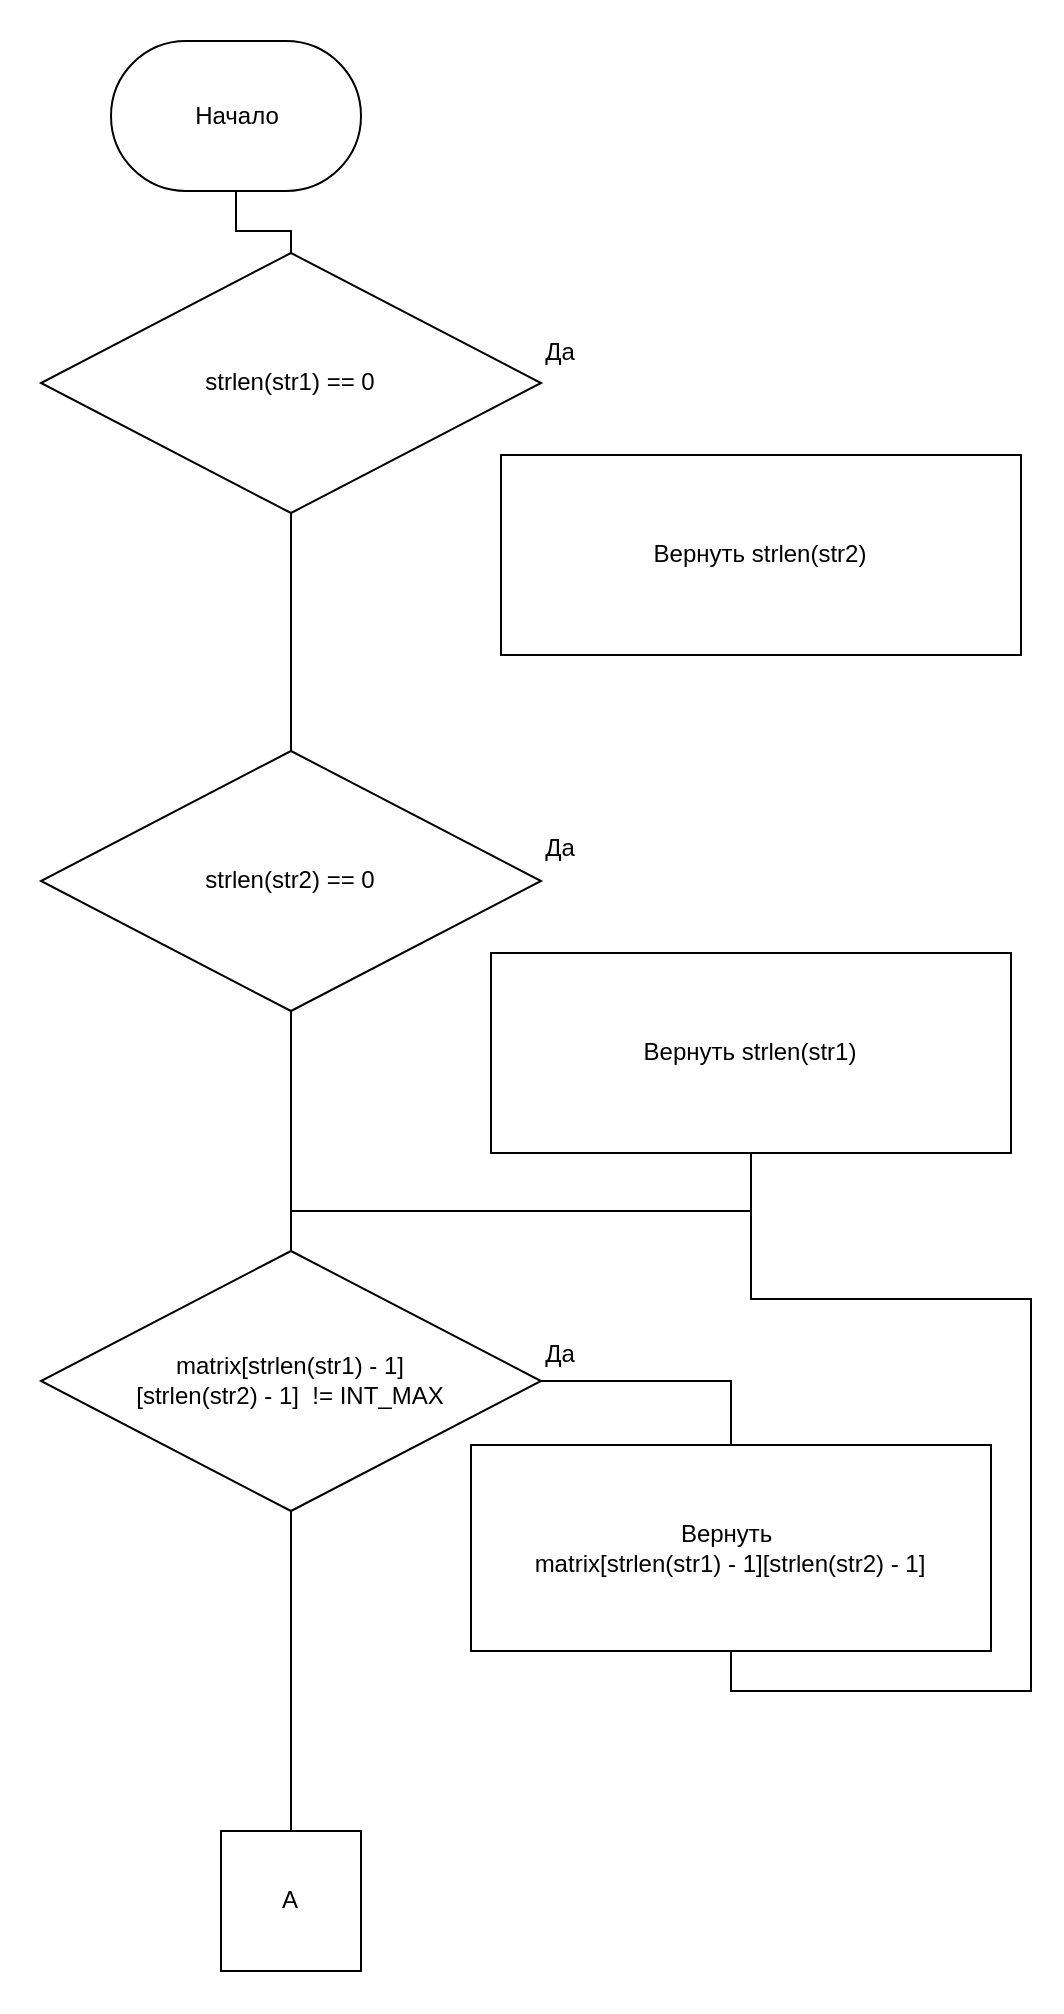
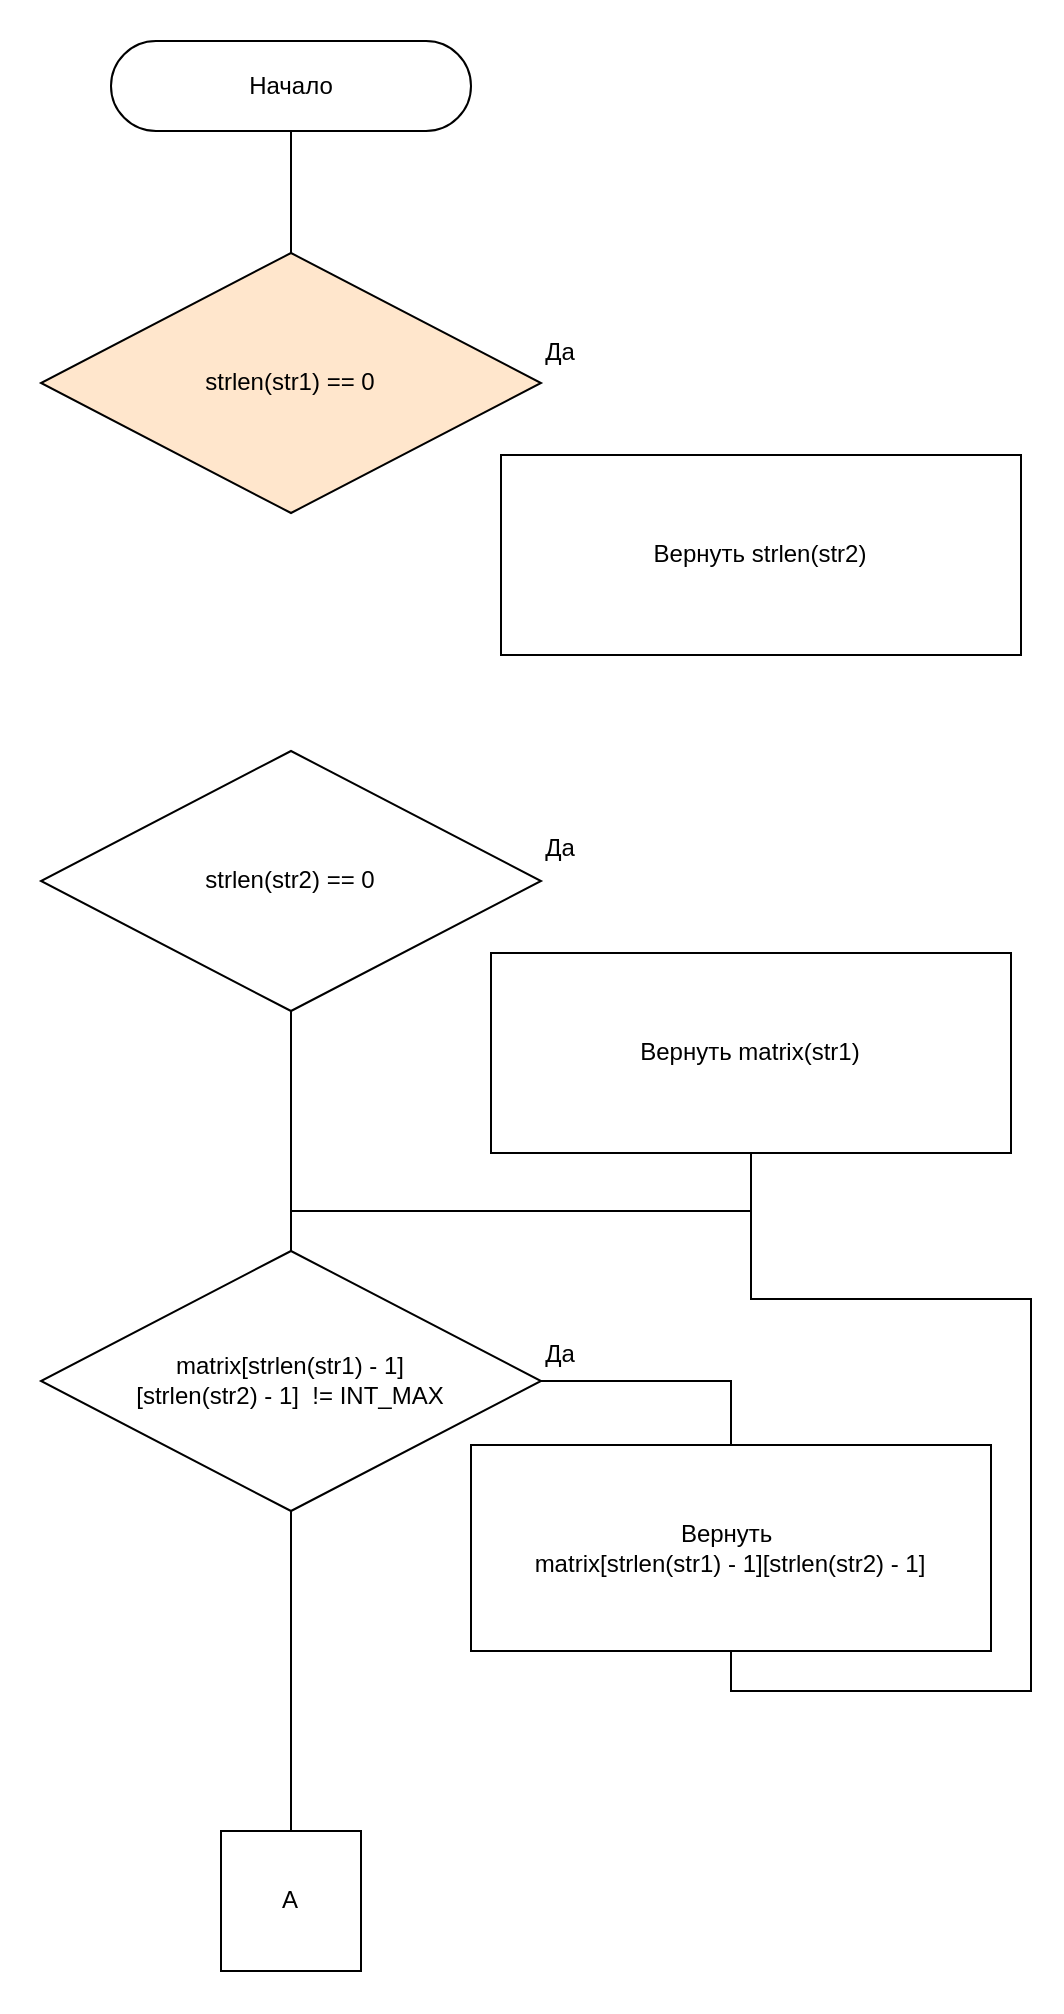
(236, 116) -> (291, 86)
(291, 383) -> (291, 383)
(291, 632) -> none
(751, 1053) -> (751, 1053)
